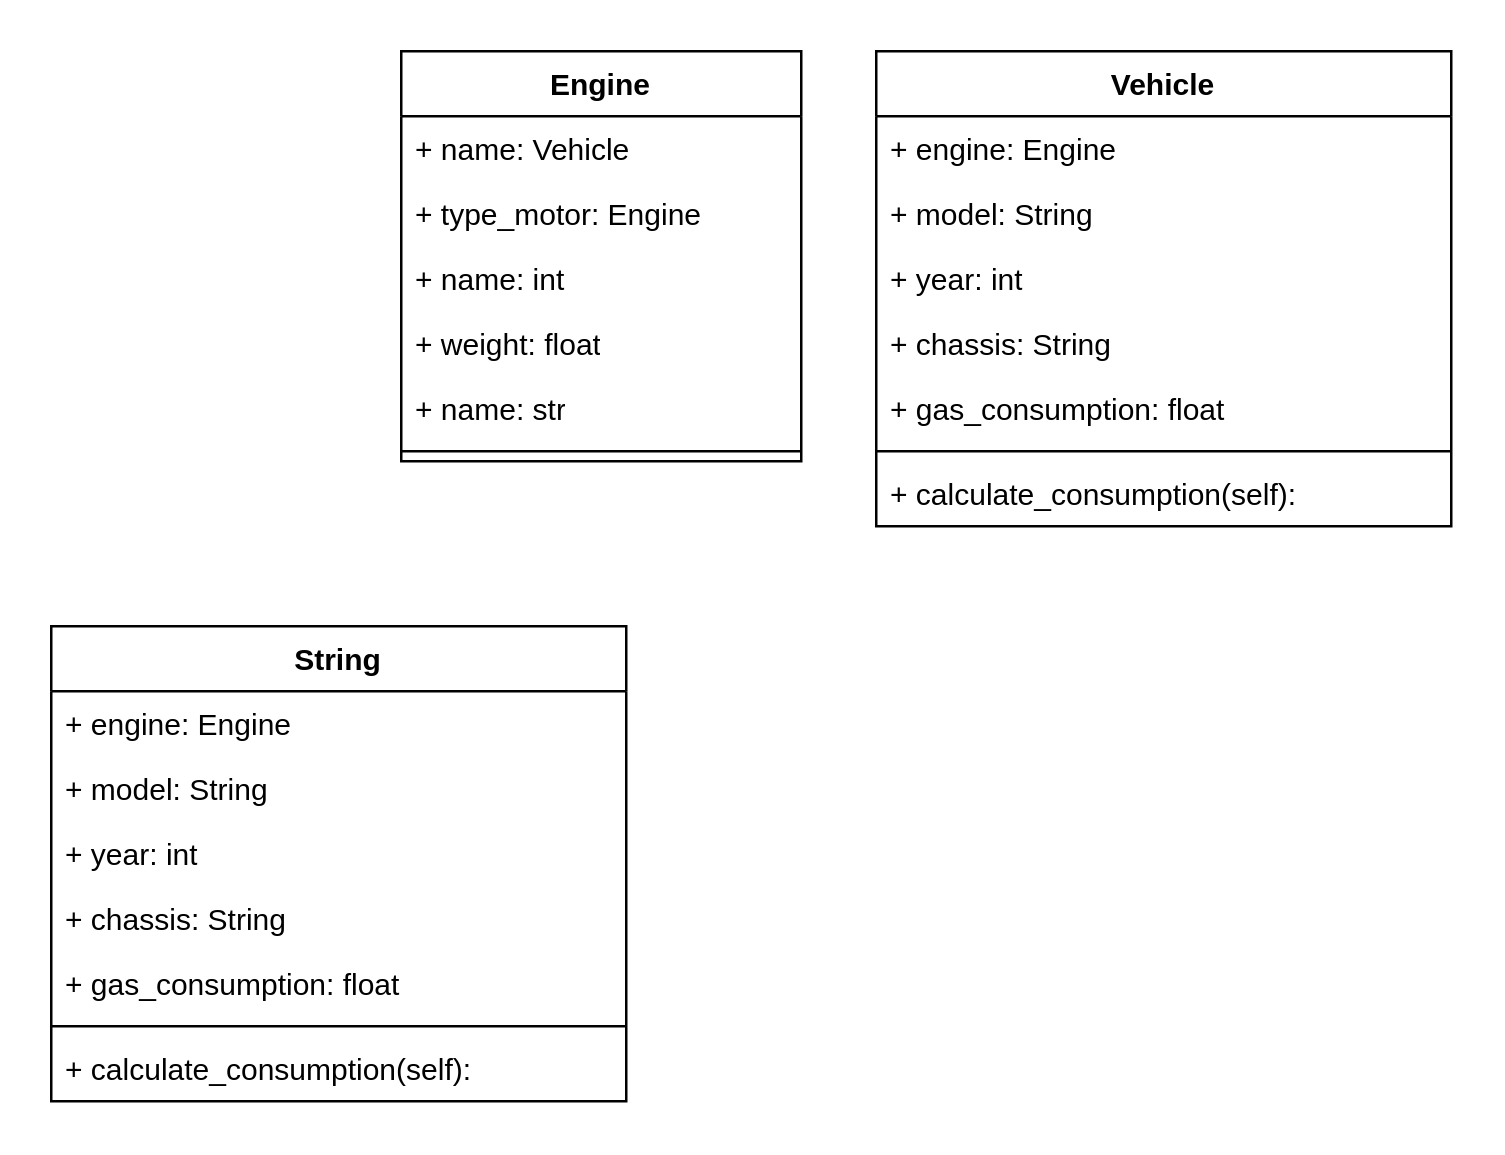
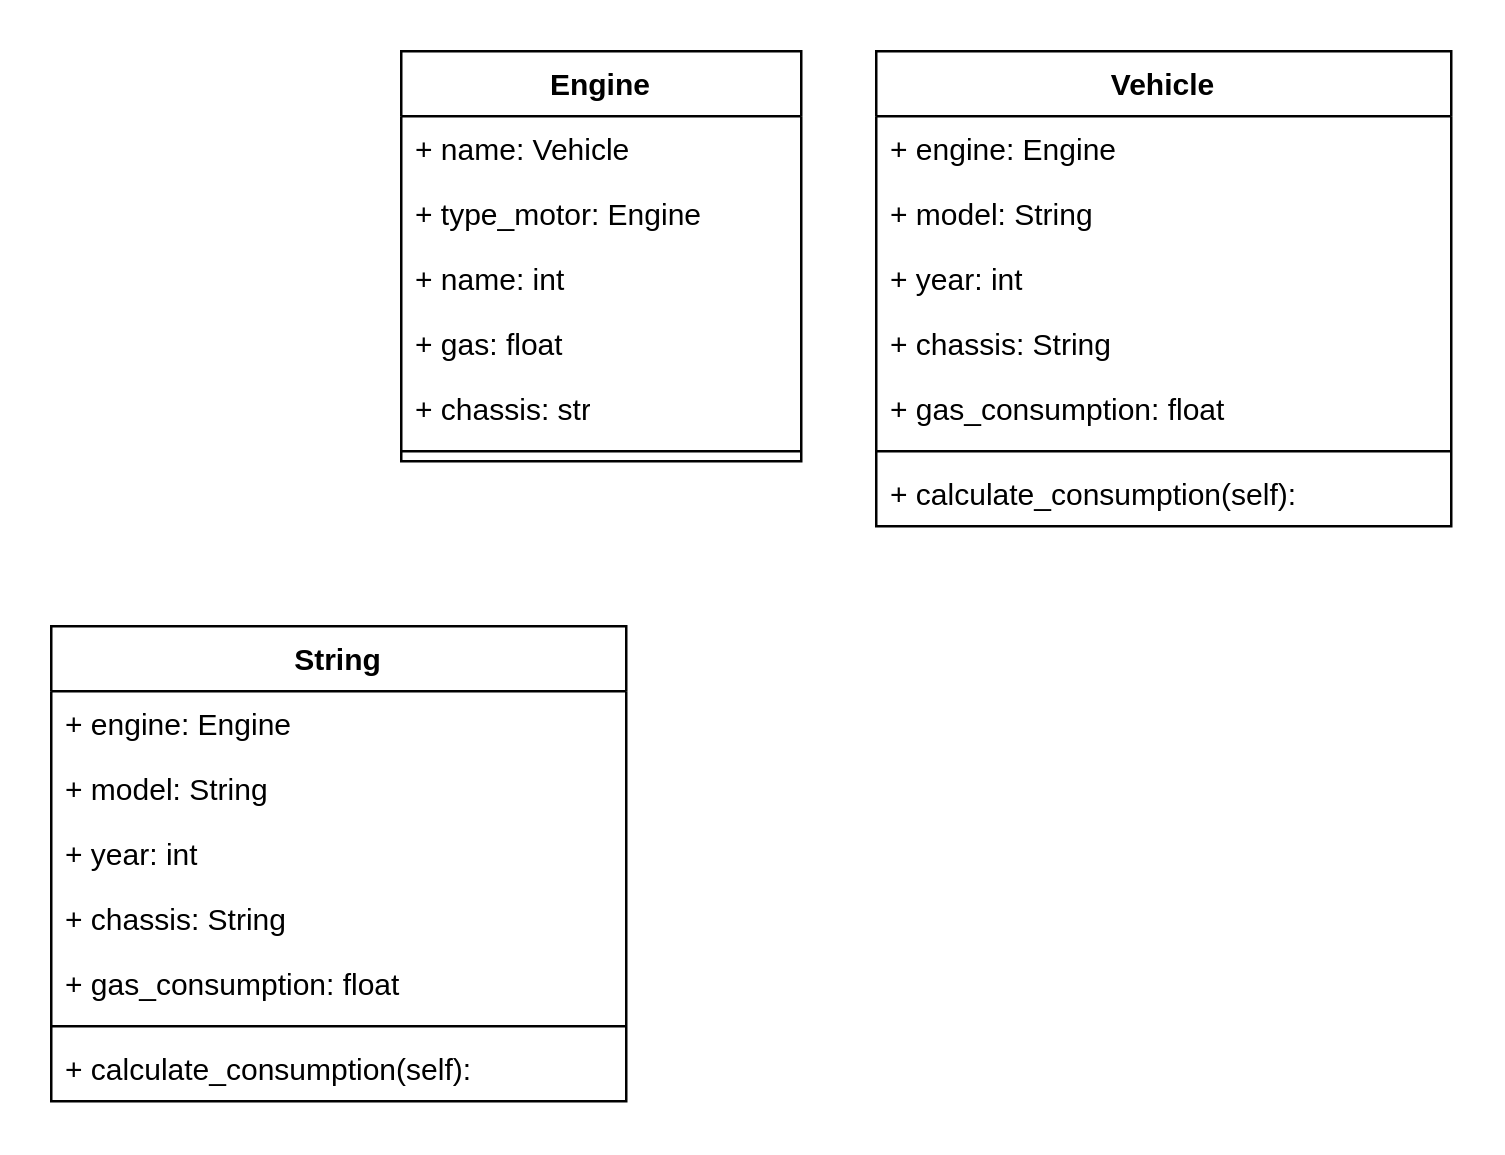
(523, 347) -> (501, 347)
(497, 412) -> (518, 412)
